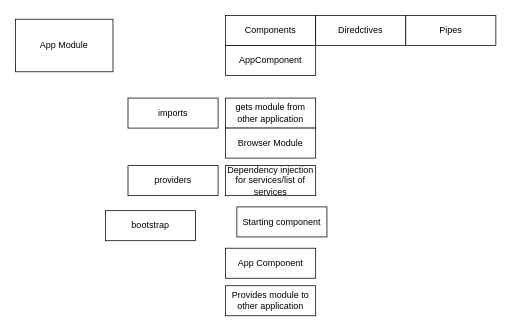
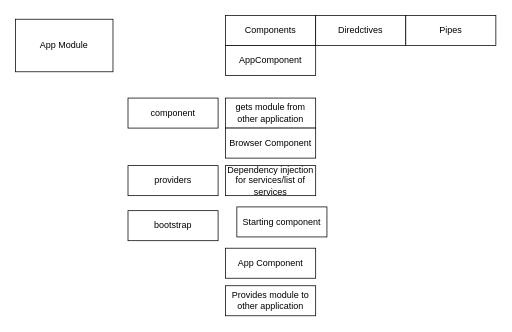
(173, 113) -> (173, 113)
(270, 143) -> (270, 143)
(150, 225) -> (173, 225)
